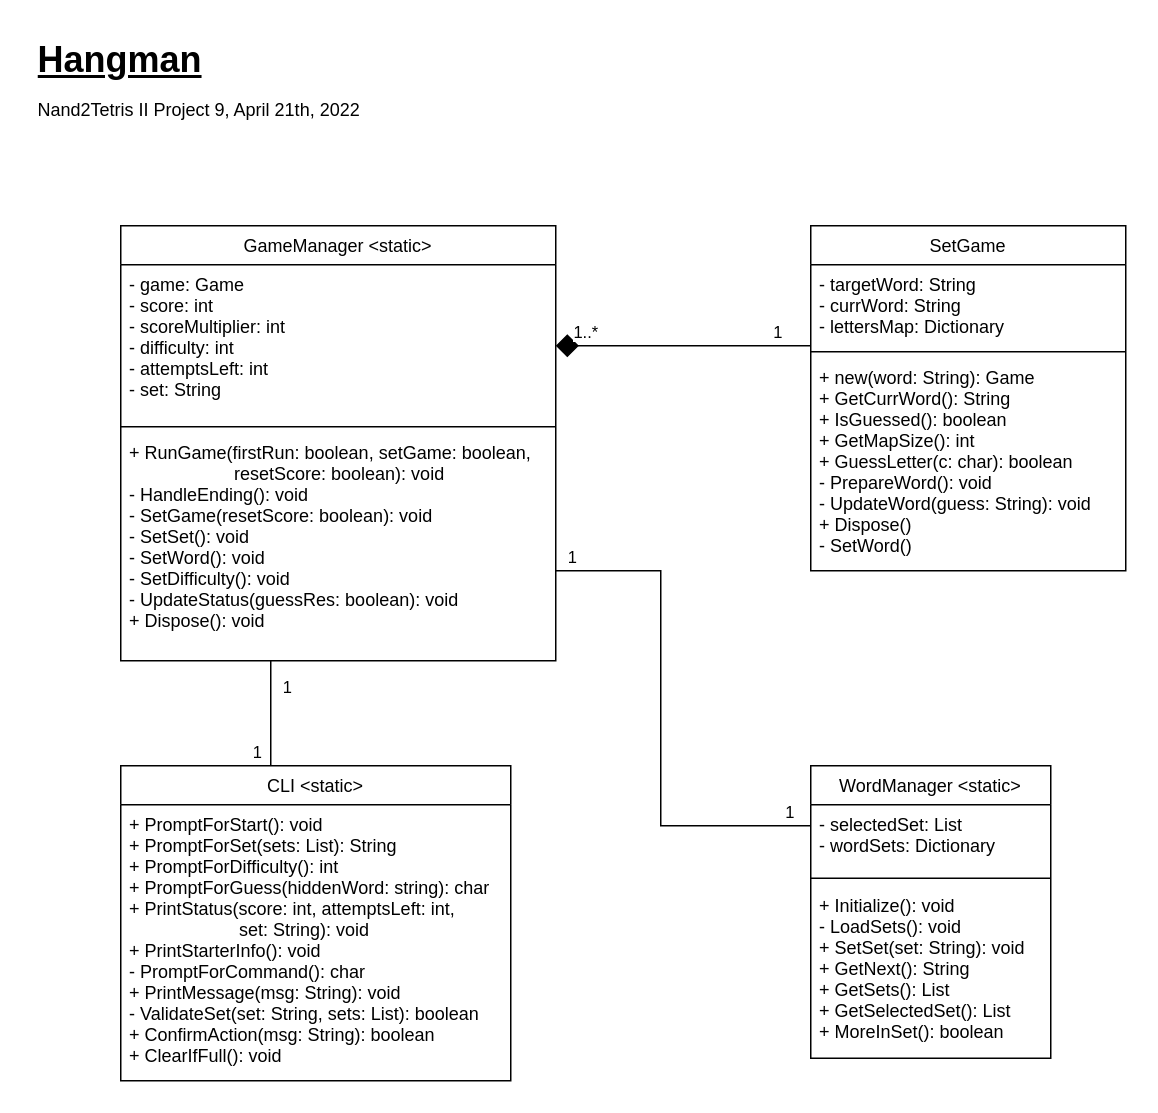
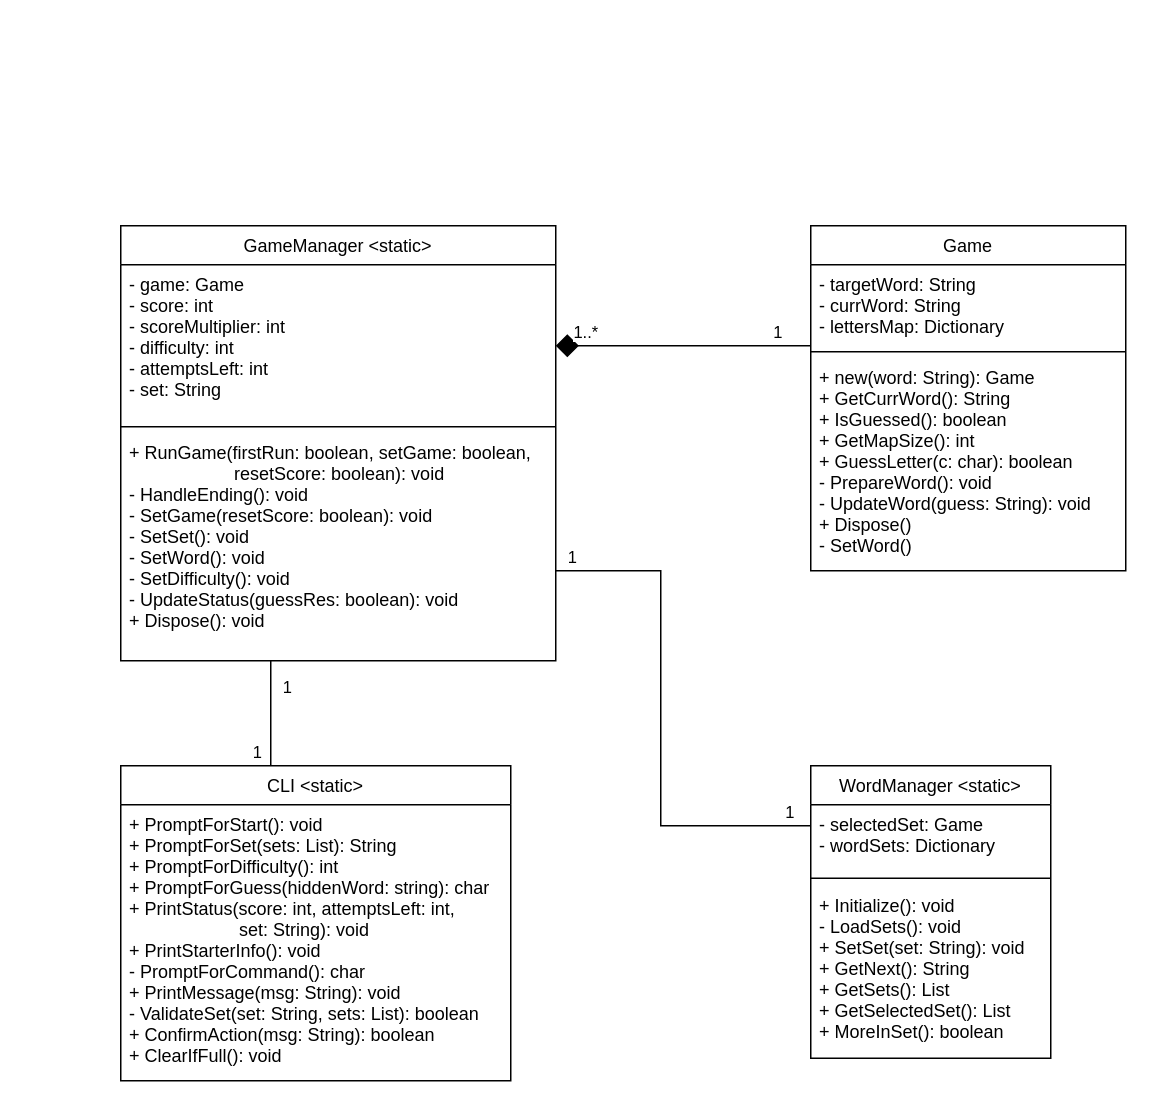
(301, 83) -> none
(968, 246) -> (968, 246)
(903, 825) -> (905, 825)
